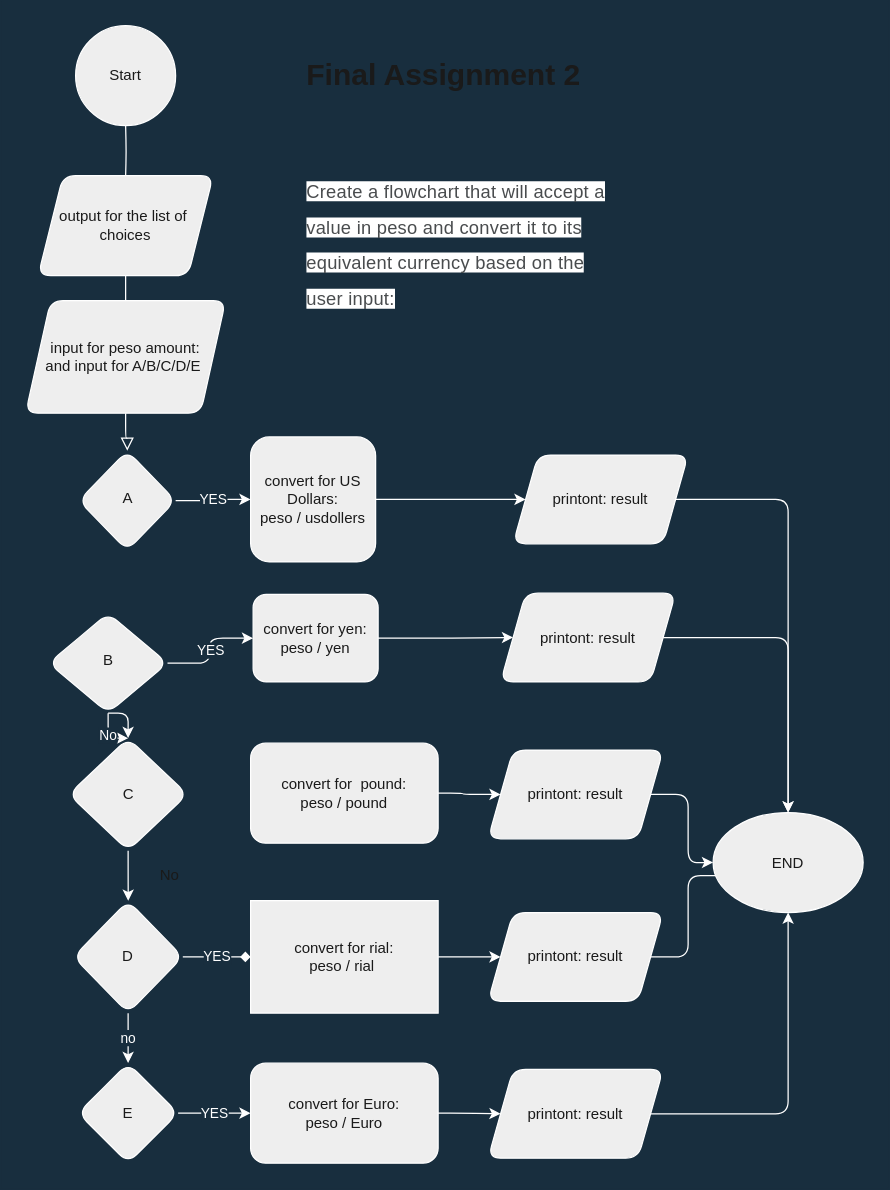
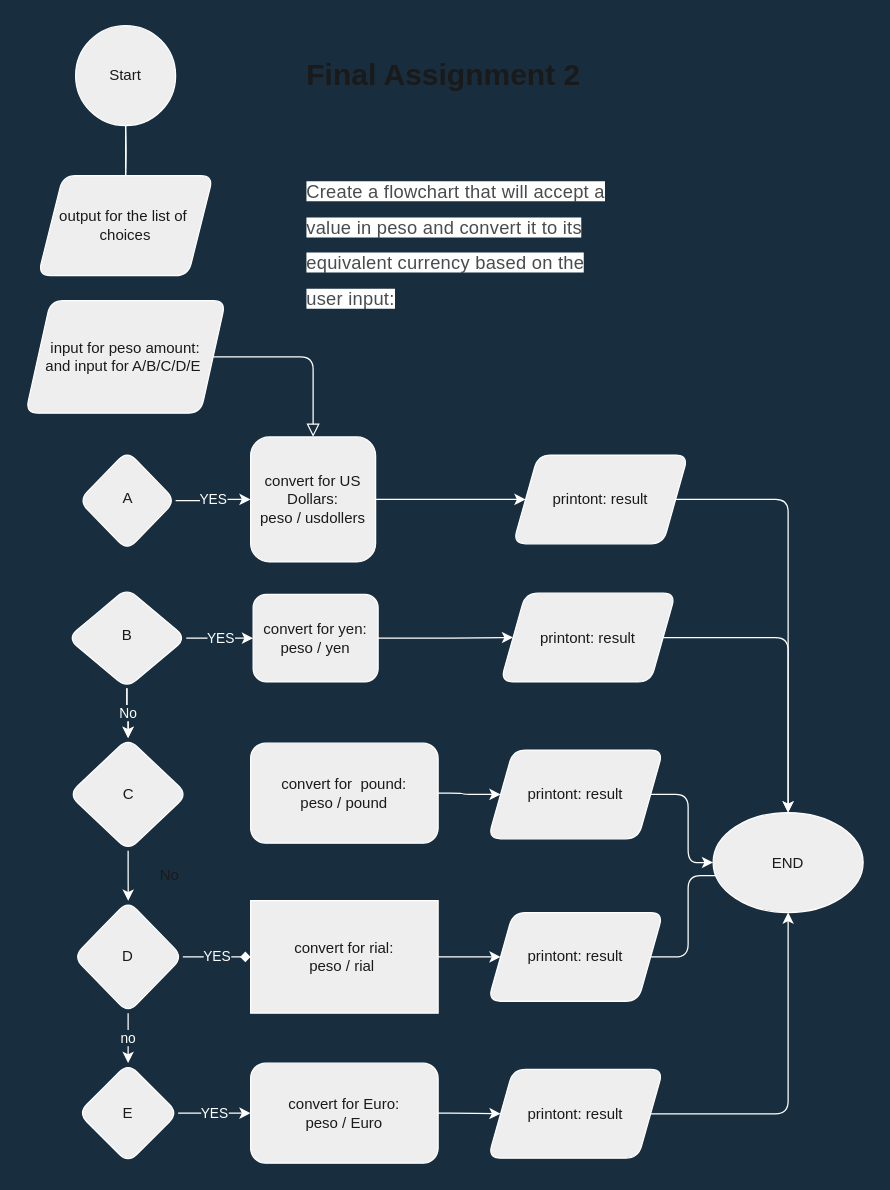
(126, 286) -> (126, 176)
(126, 434) -> (291, 357)
(108, 663) -> (127, 638)
